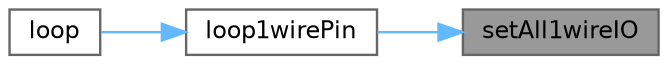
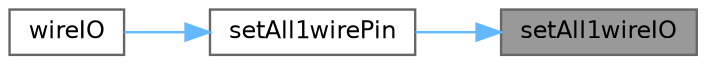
(55, 32) -> (67, 32)
(282, 32) -> (313, 32)
